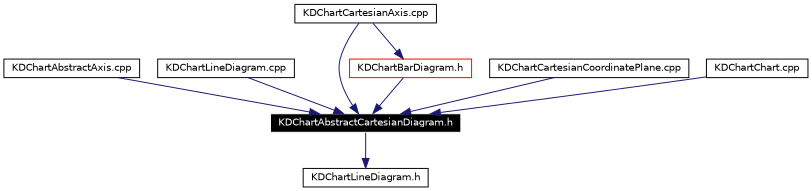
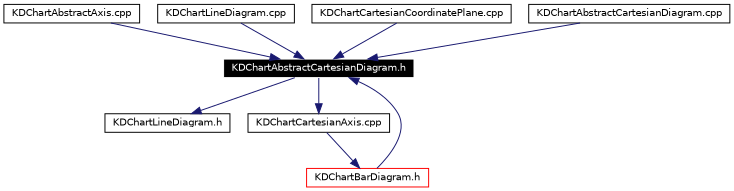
(339, 63) -> (319, 91)
(757, 68) -> (629, 14)
